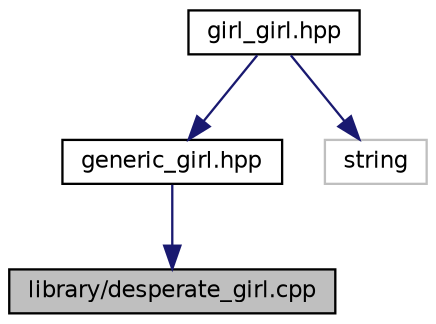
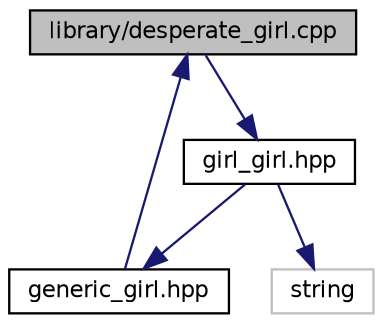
none -> (225, 87)
